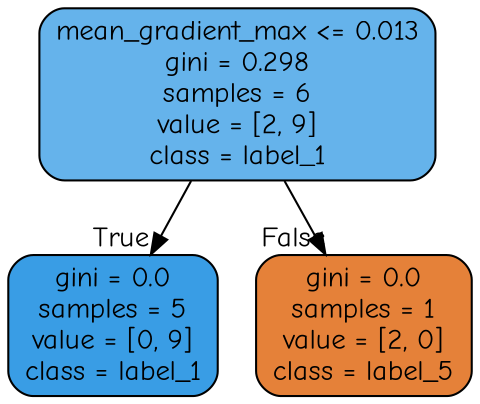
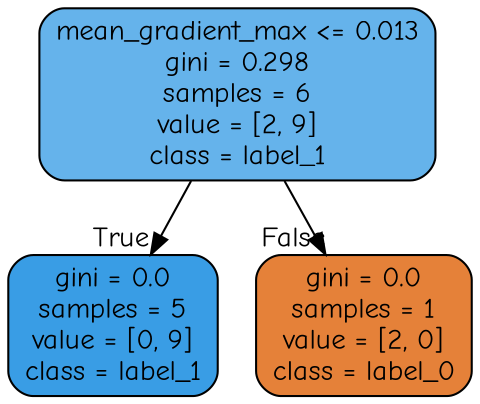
(364, 326) -> (364, 326)
